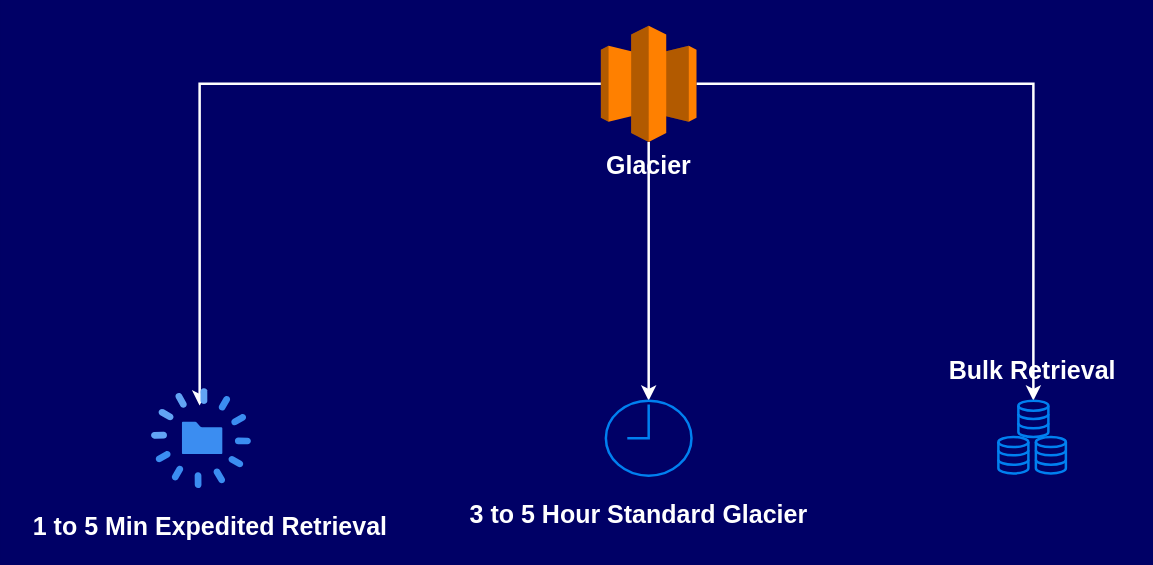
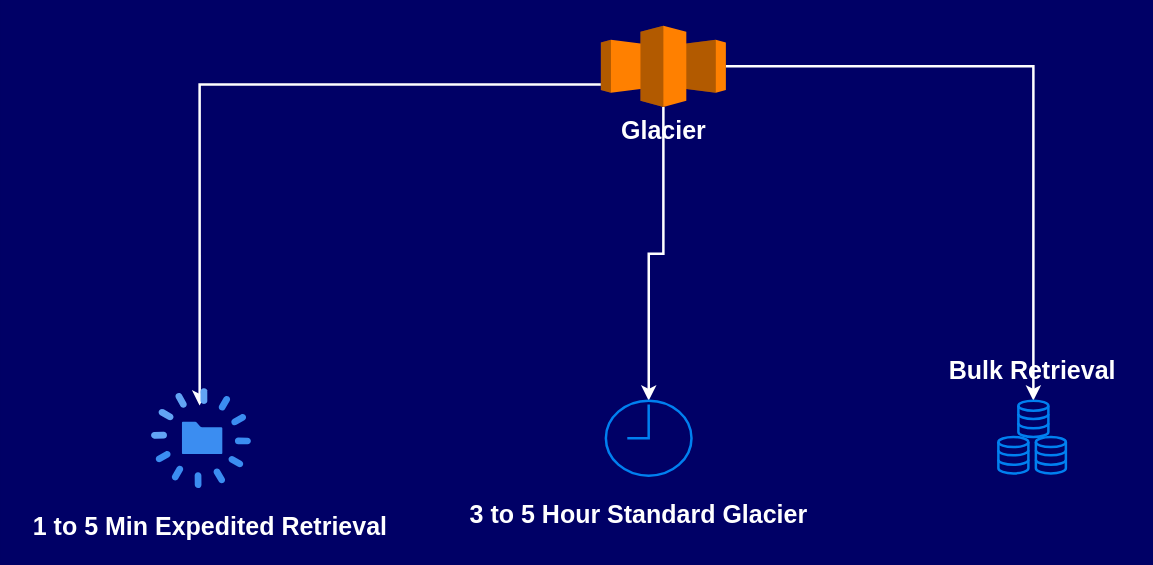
(648, 84) -> (663, 66)
